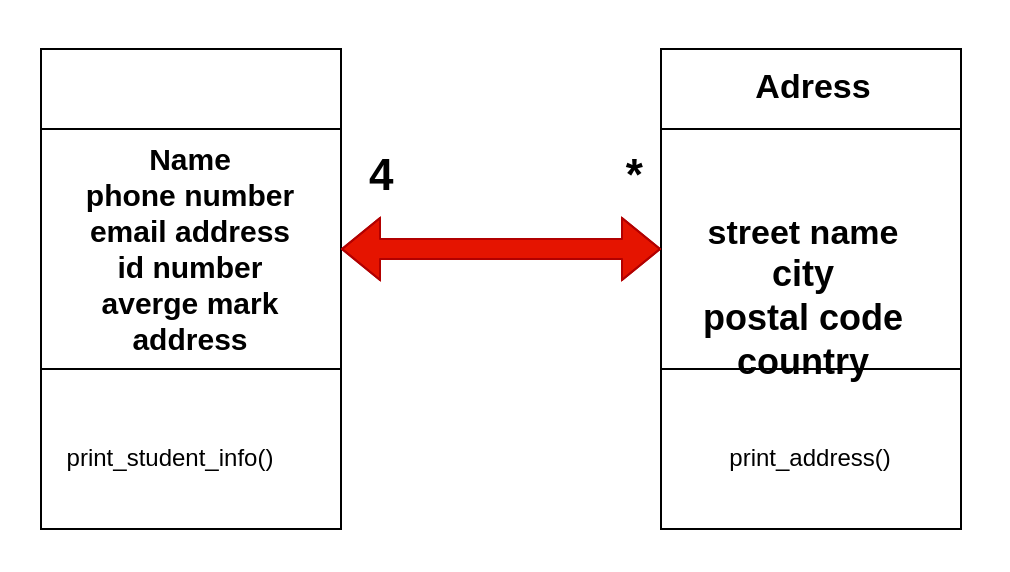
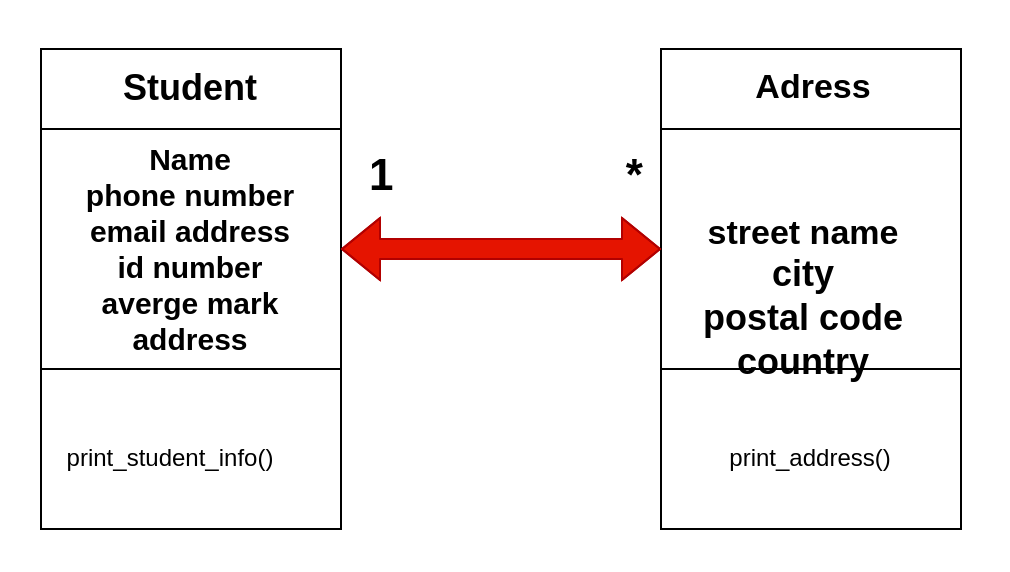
none -> (191, 89)
(507, 177) -> (507, 177)
